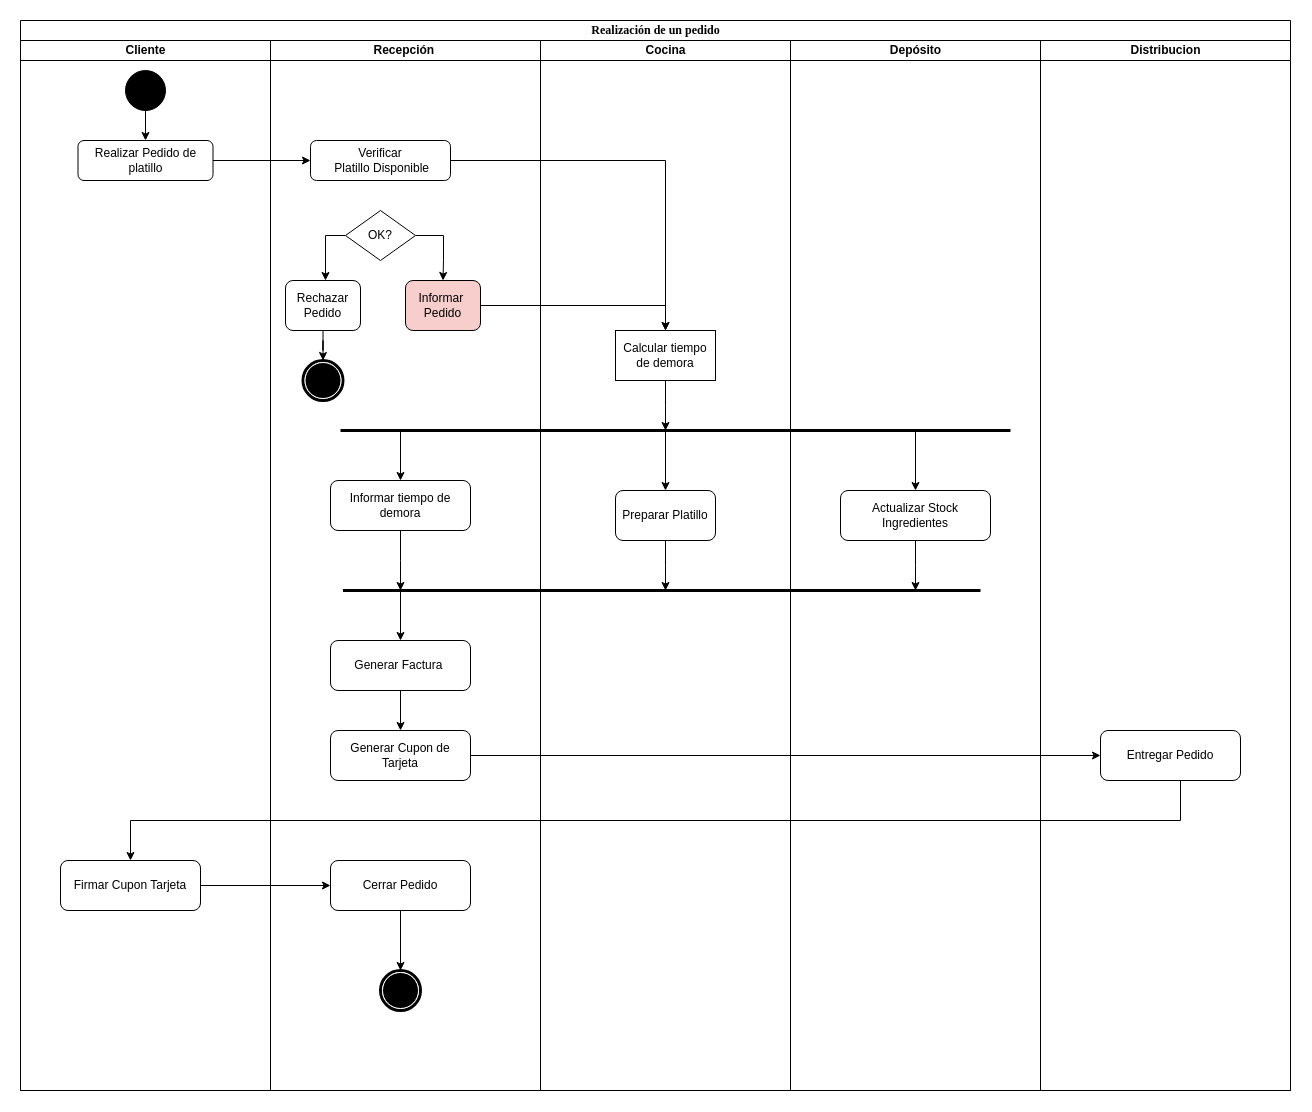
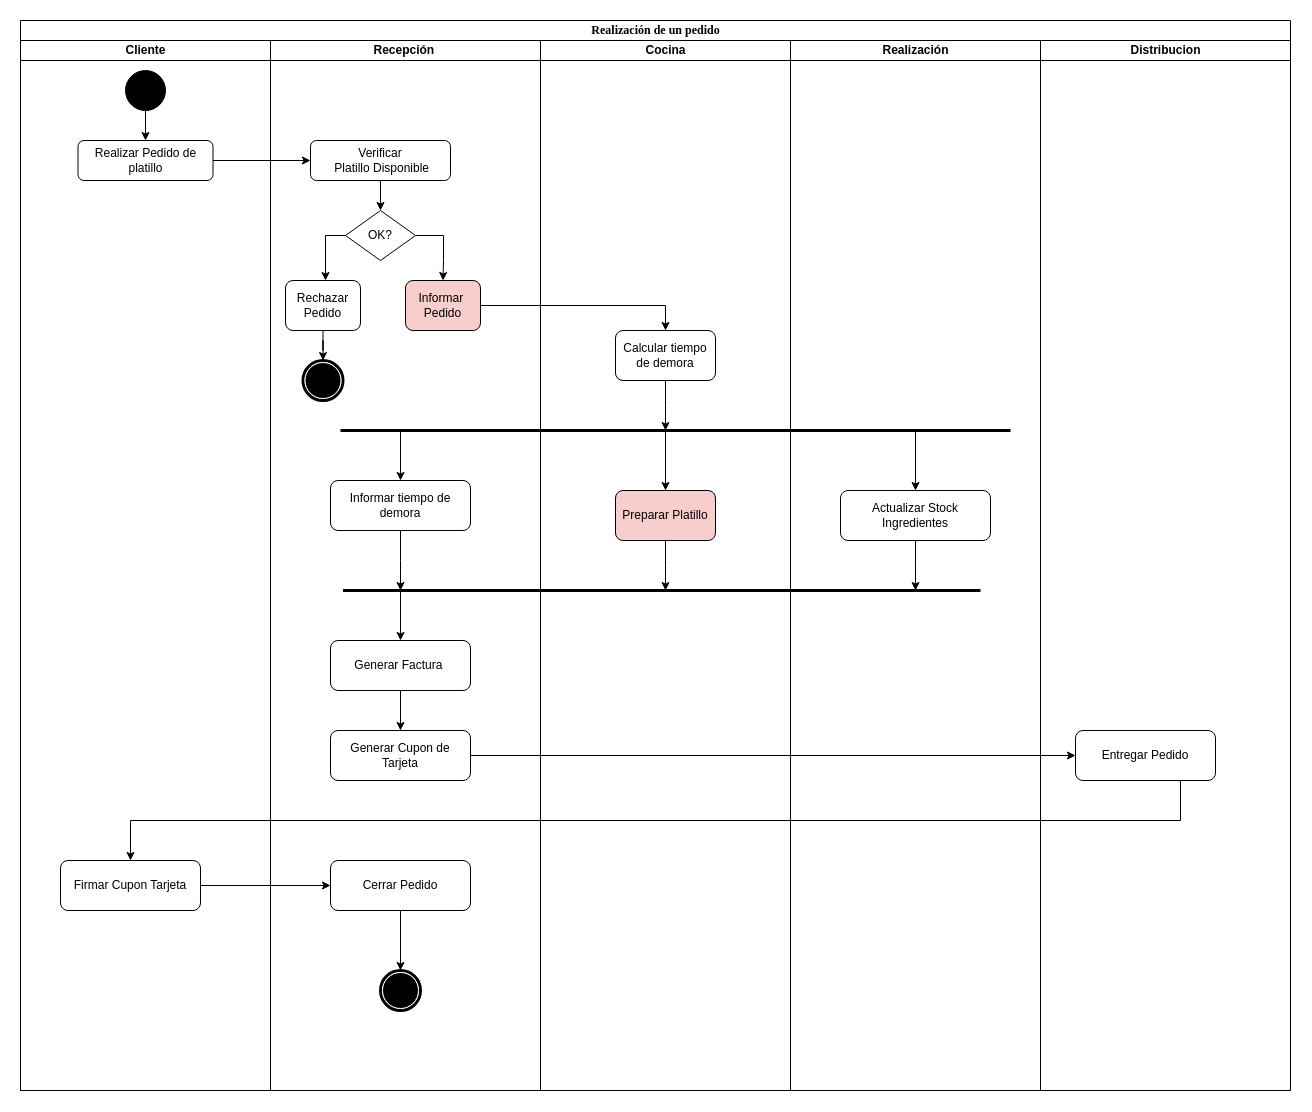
(916, 51) -> (916, 51)
(630, 161) -> (381, 200)
(666, 356) -> (666, 356)
(666, 516) -> (666, 516)
(1171, 756) -> (1146, 756)
